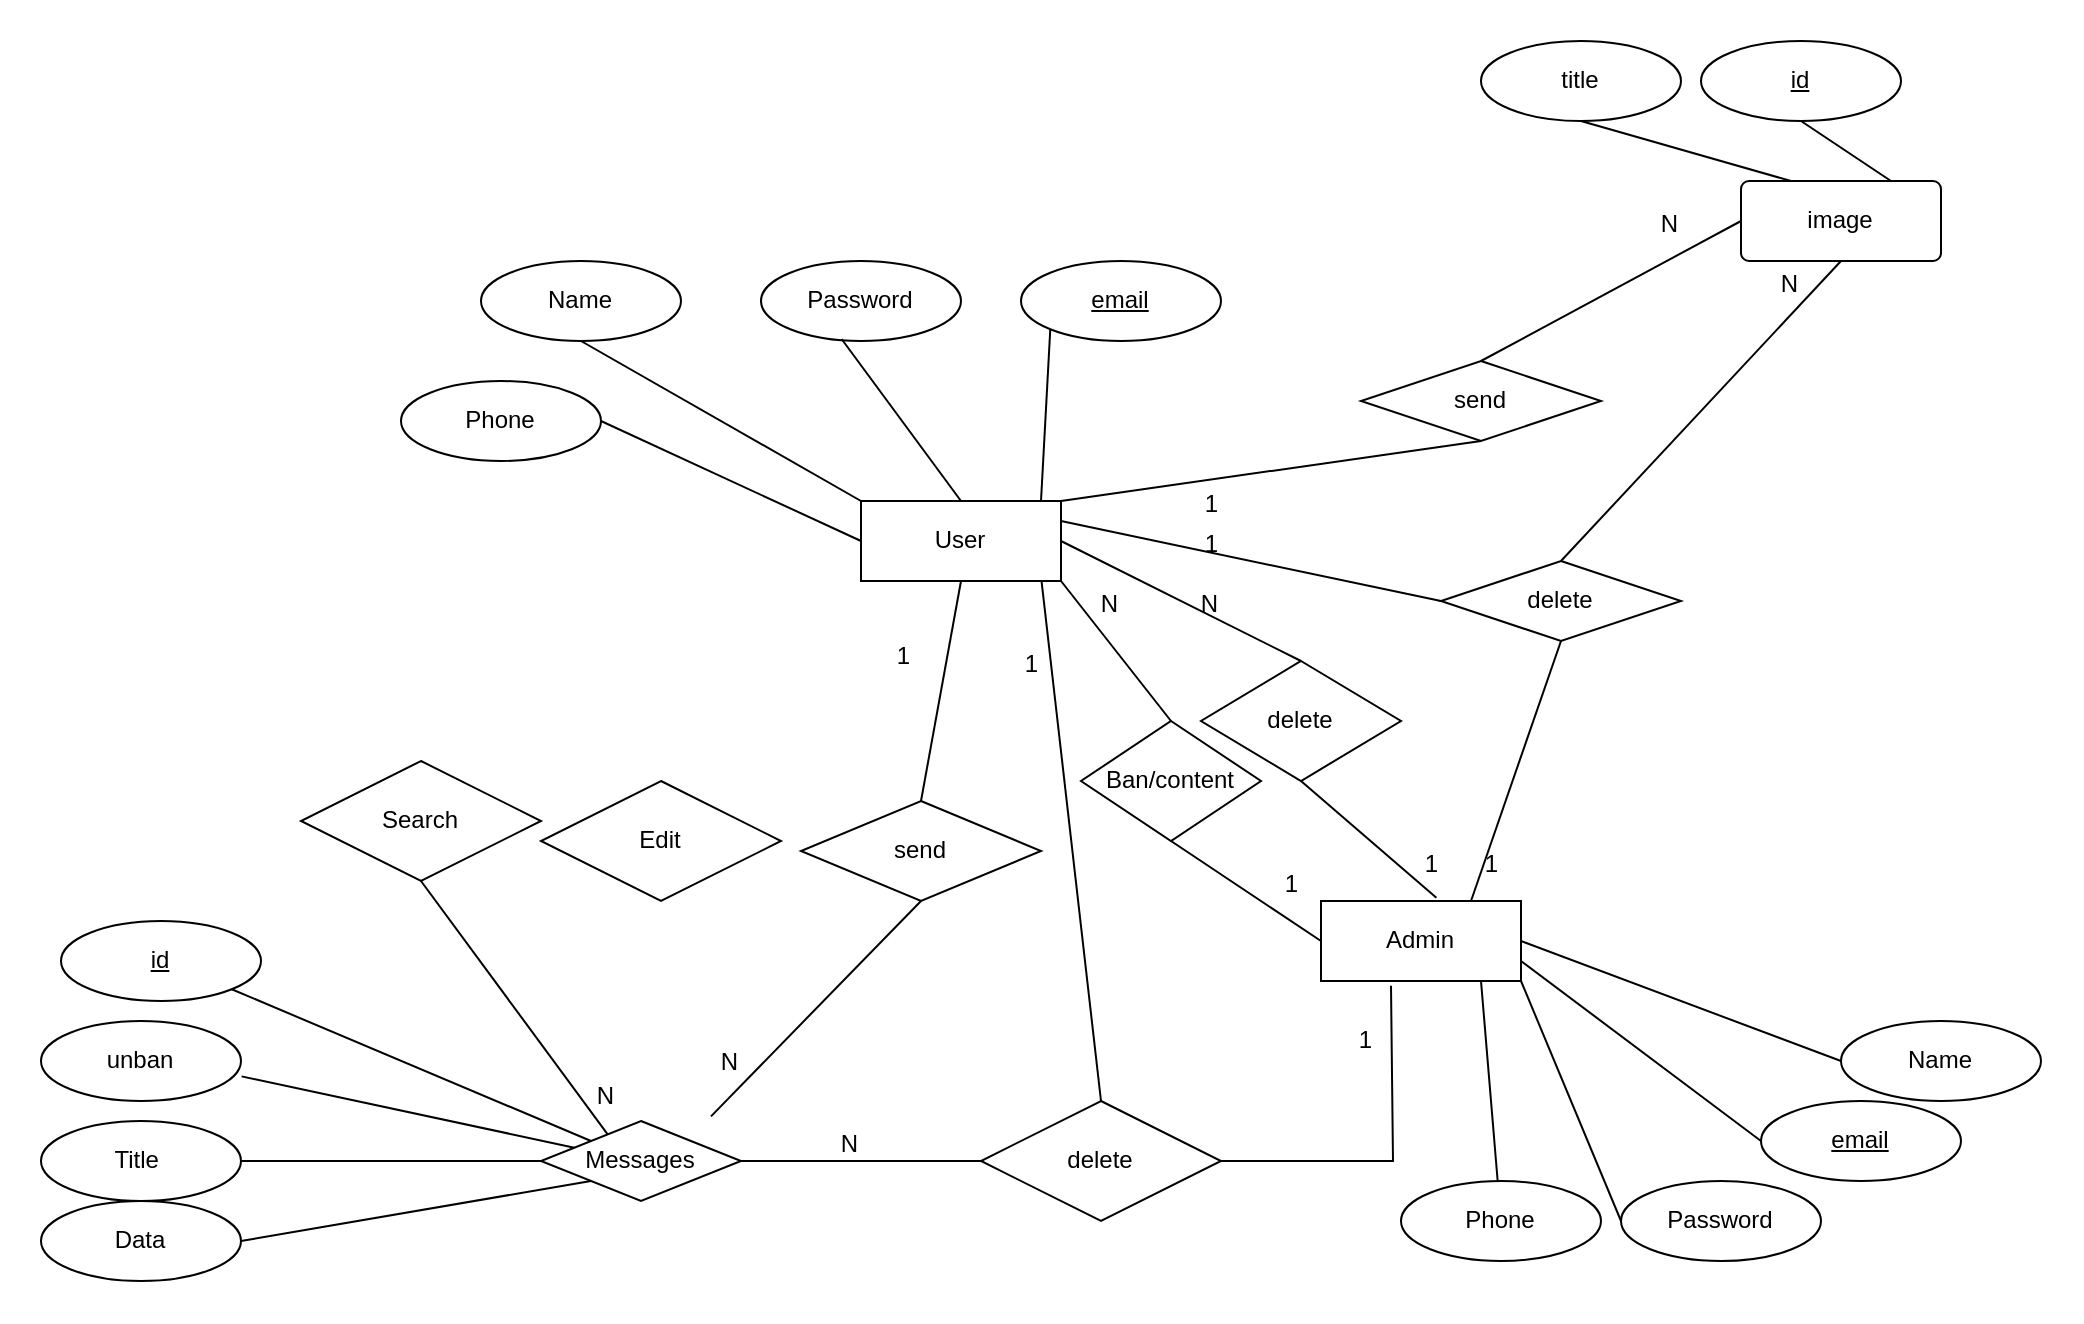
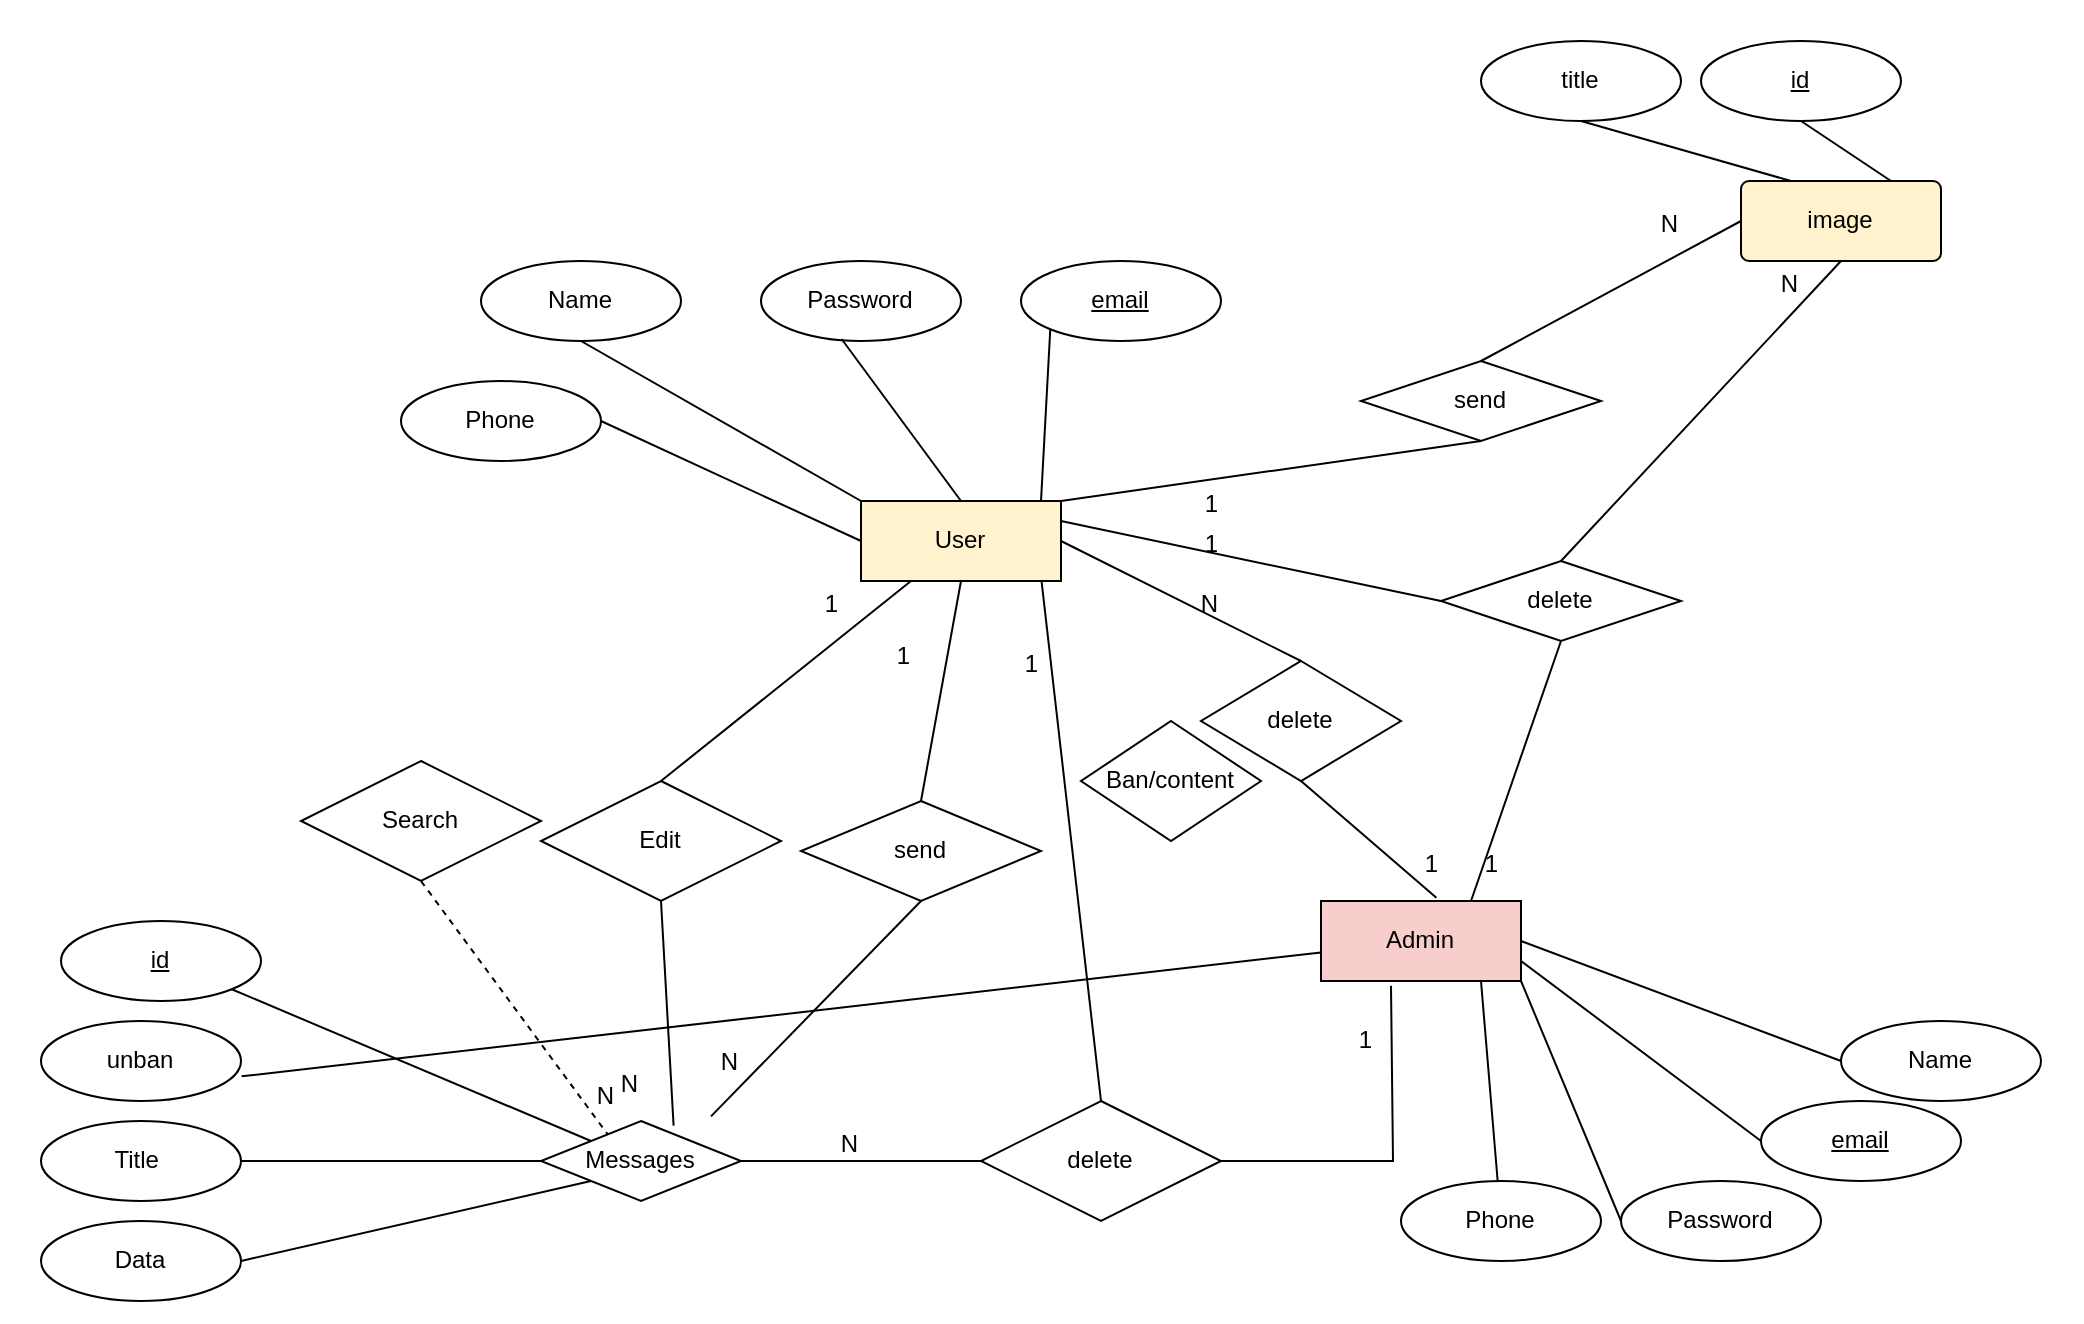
(1841, 221) -> (1841, 221)
(961, 541) -> (961, 541)
(1116, 651) -> none
none -> (786, 681)
(1246, 891) -> none
(1421, 941) -> (1421, 941)
(515, 1008) -> (515, 1008)
none -> (667, 1013)
(408, 1112) -> (1070, 981)
(141, 1241) -> (141, 1261)
